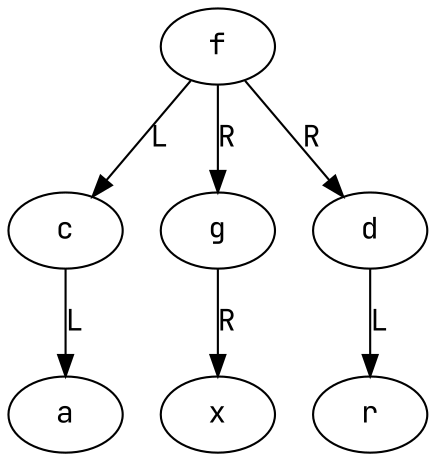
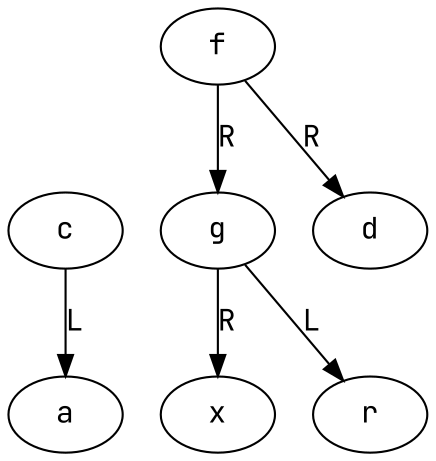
(149, 130) -> none
(370, 312) -> (287, 314)
